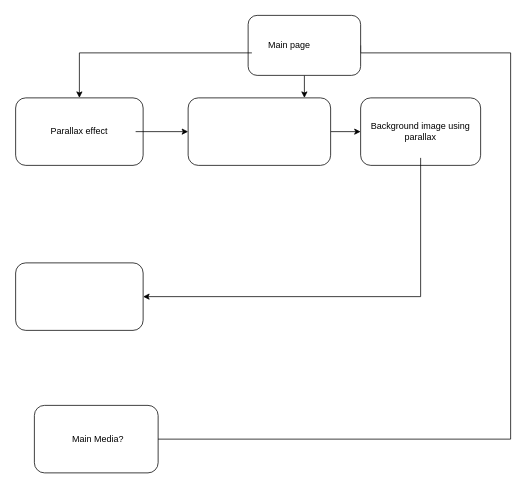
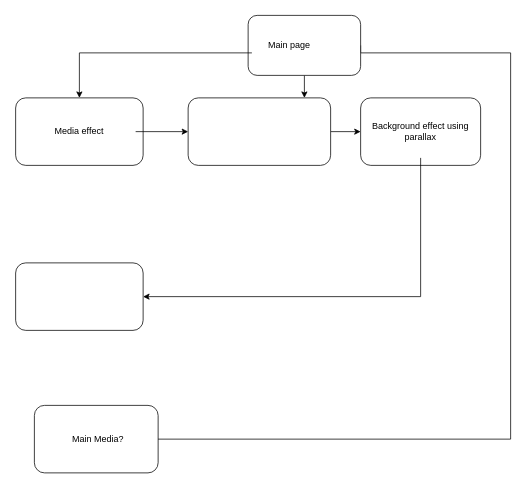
(79, 132) -> (79, 132)
(420, 132) -> (420, 132)
